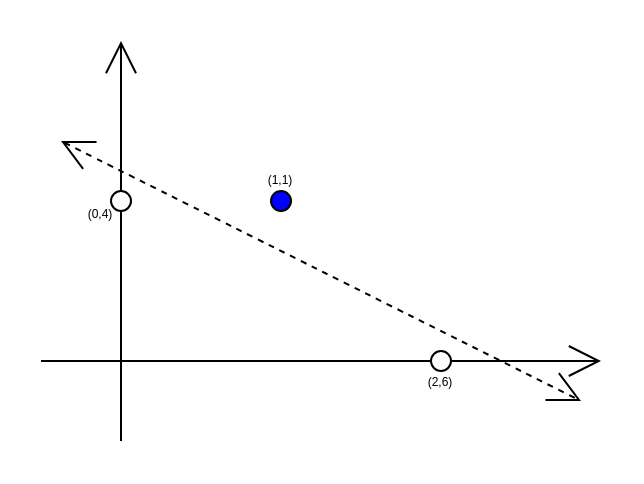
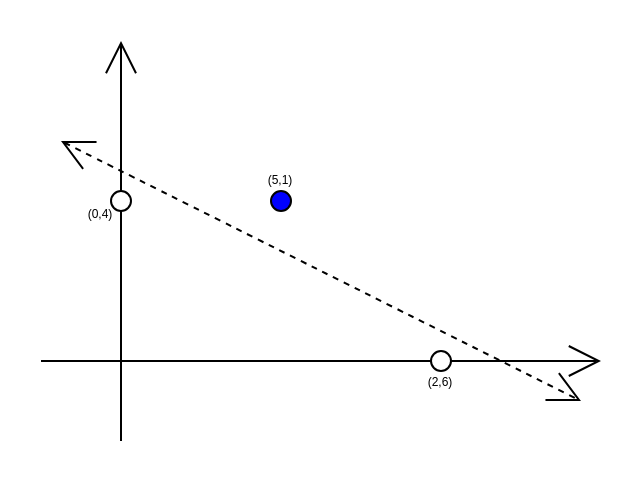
(281, 177) -> (281, 177)
